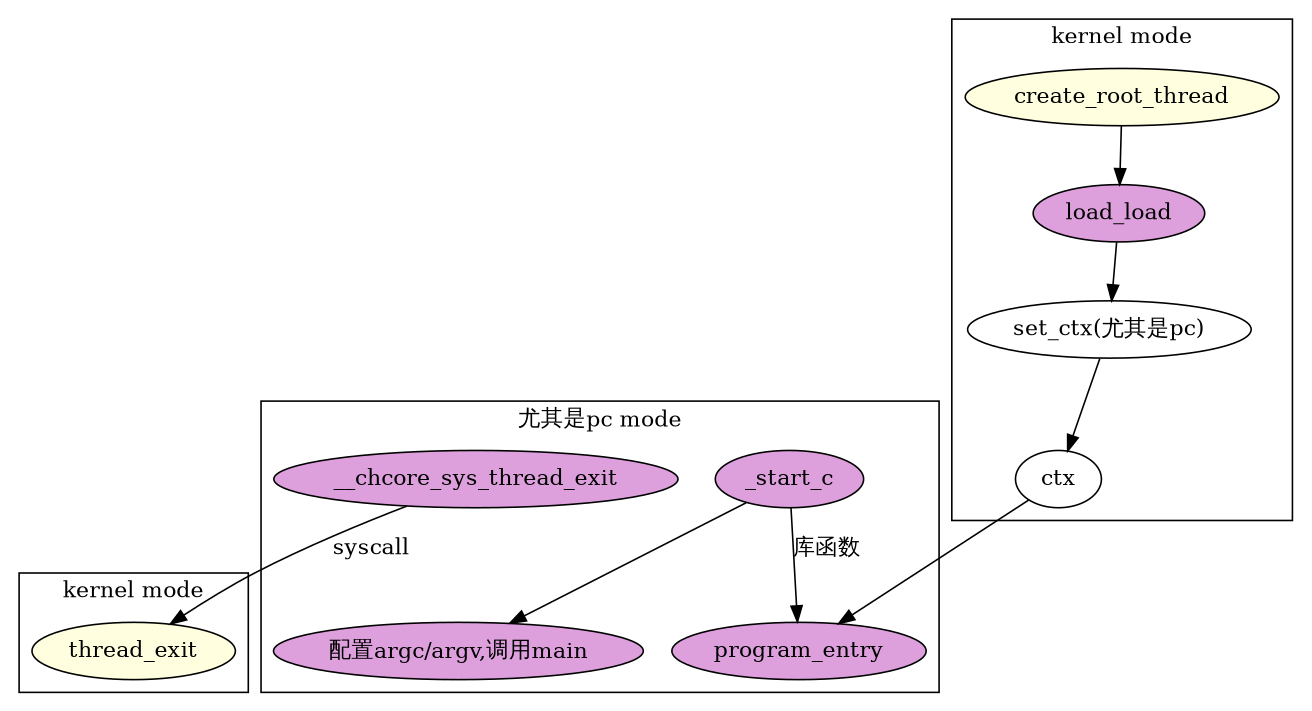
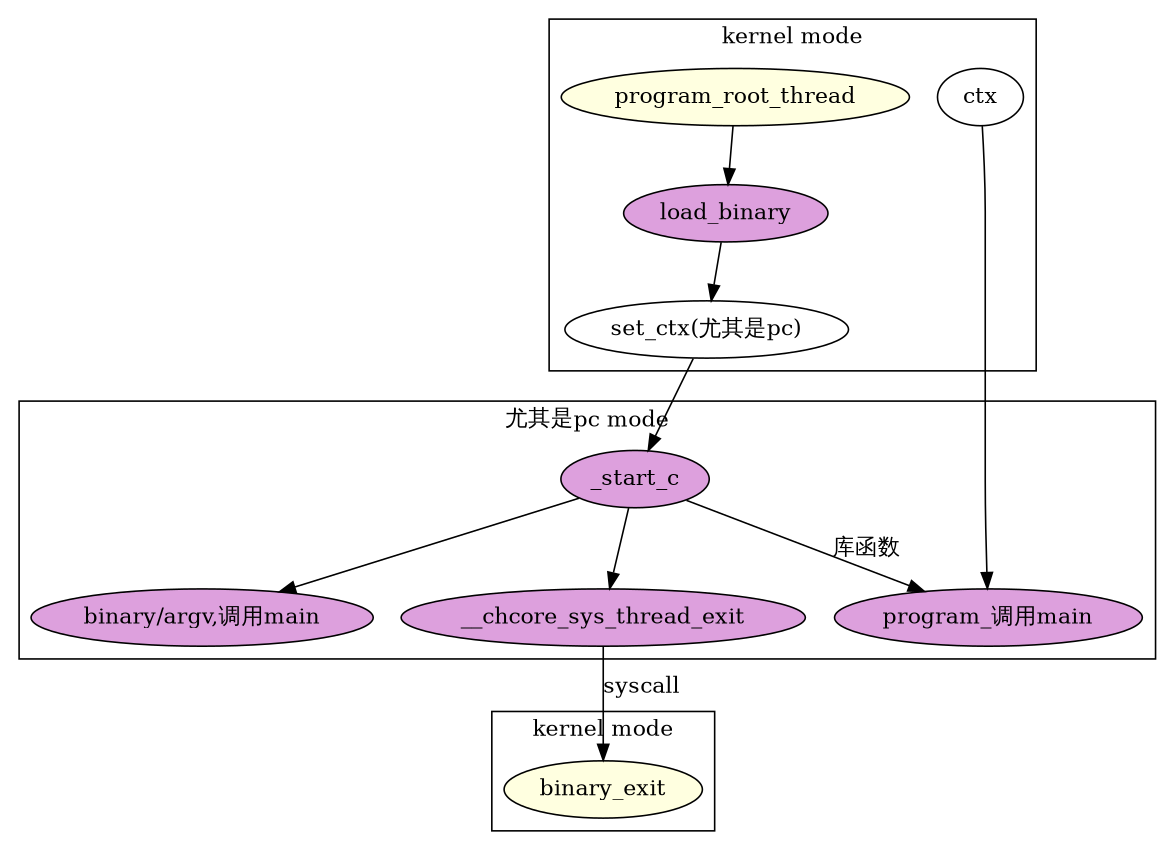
(1122, 97) -> (735, 97)
(1119, 213) -> (726, 213)
(1086, 397) -> (677, 392)
none -> (621, 540)
(134, 651) -> (603, 789)
(458, 651) -> (202, 618)
(799, 651) -> (988, 618)
